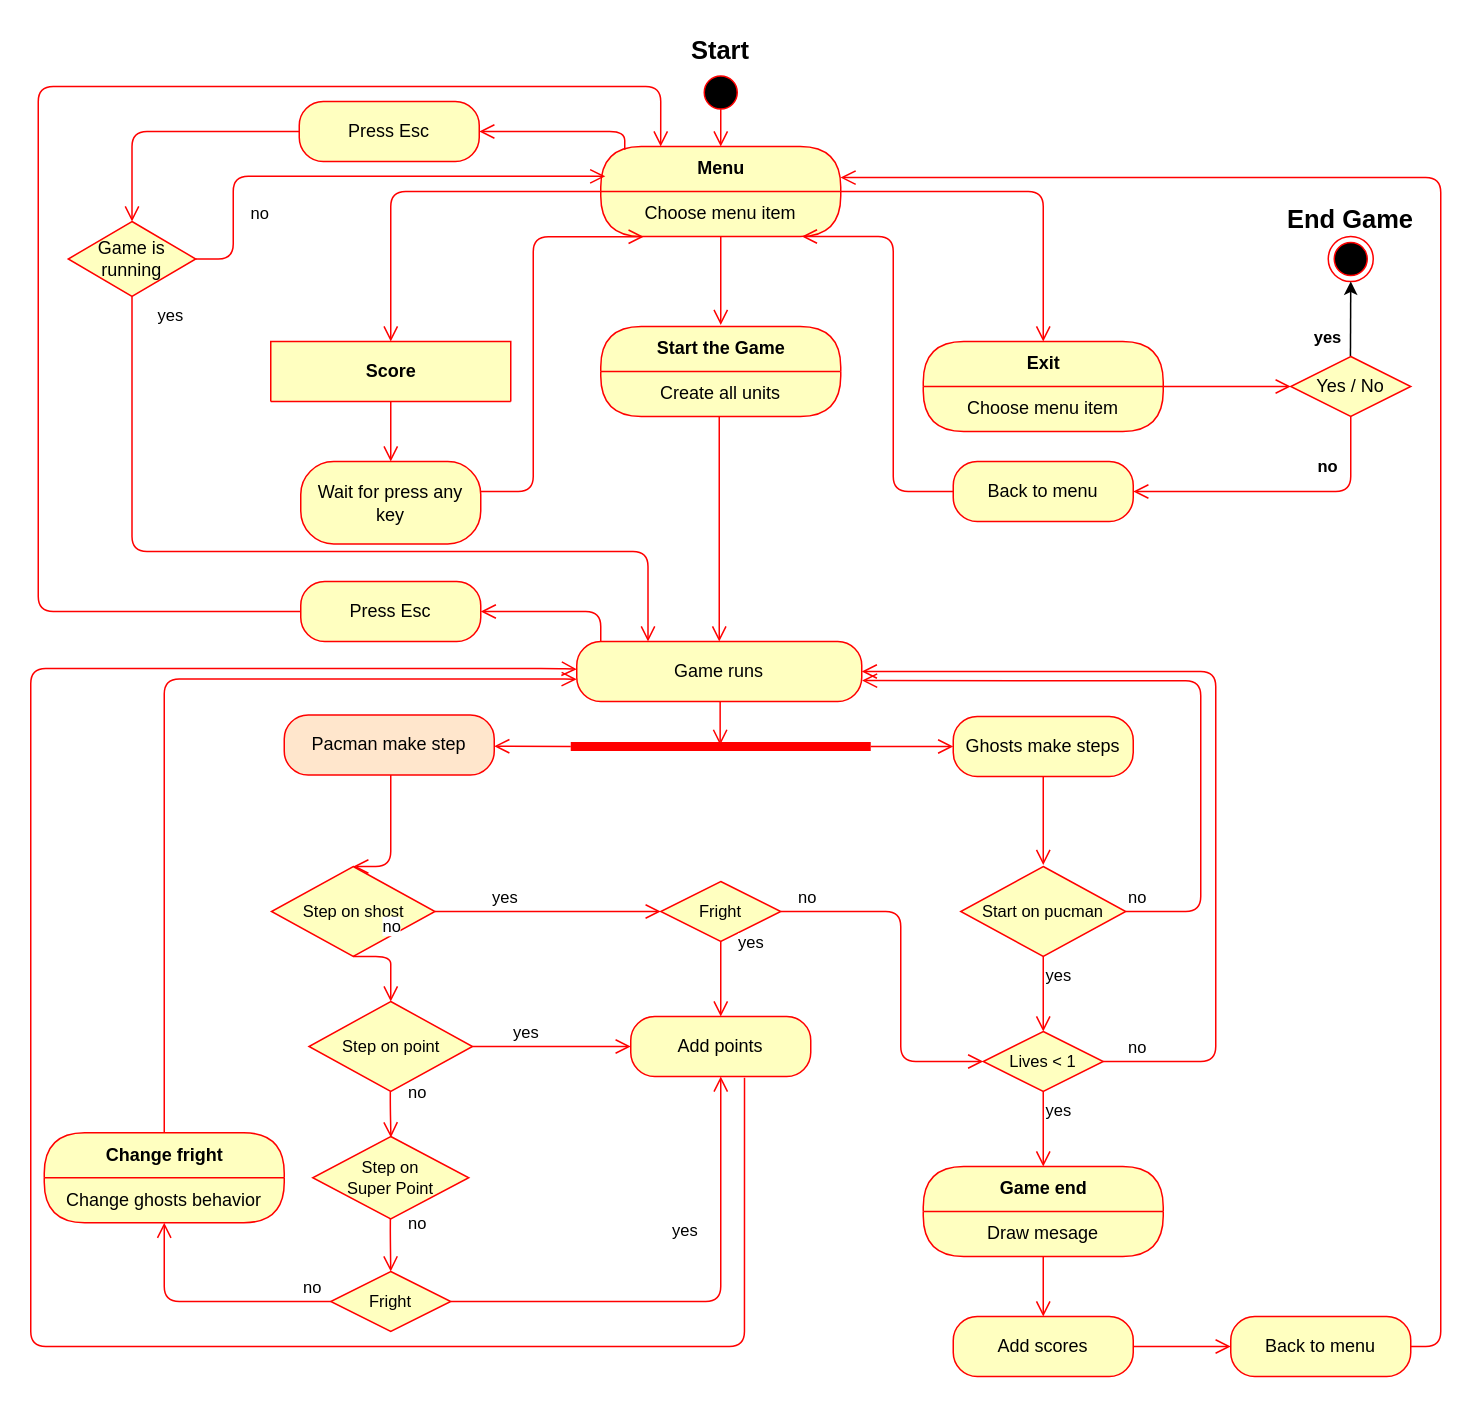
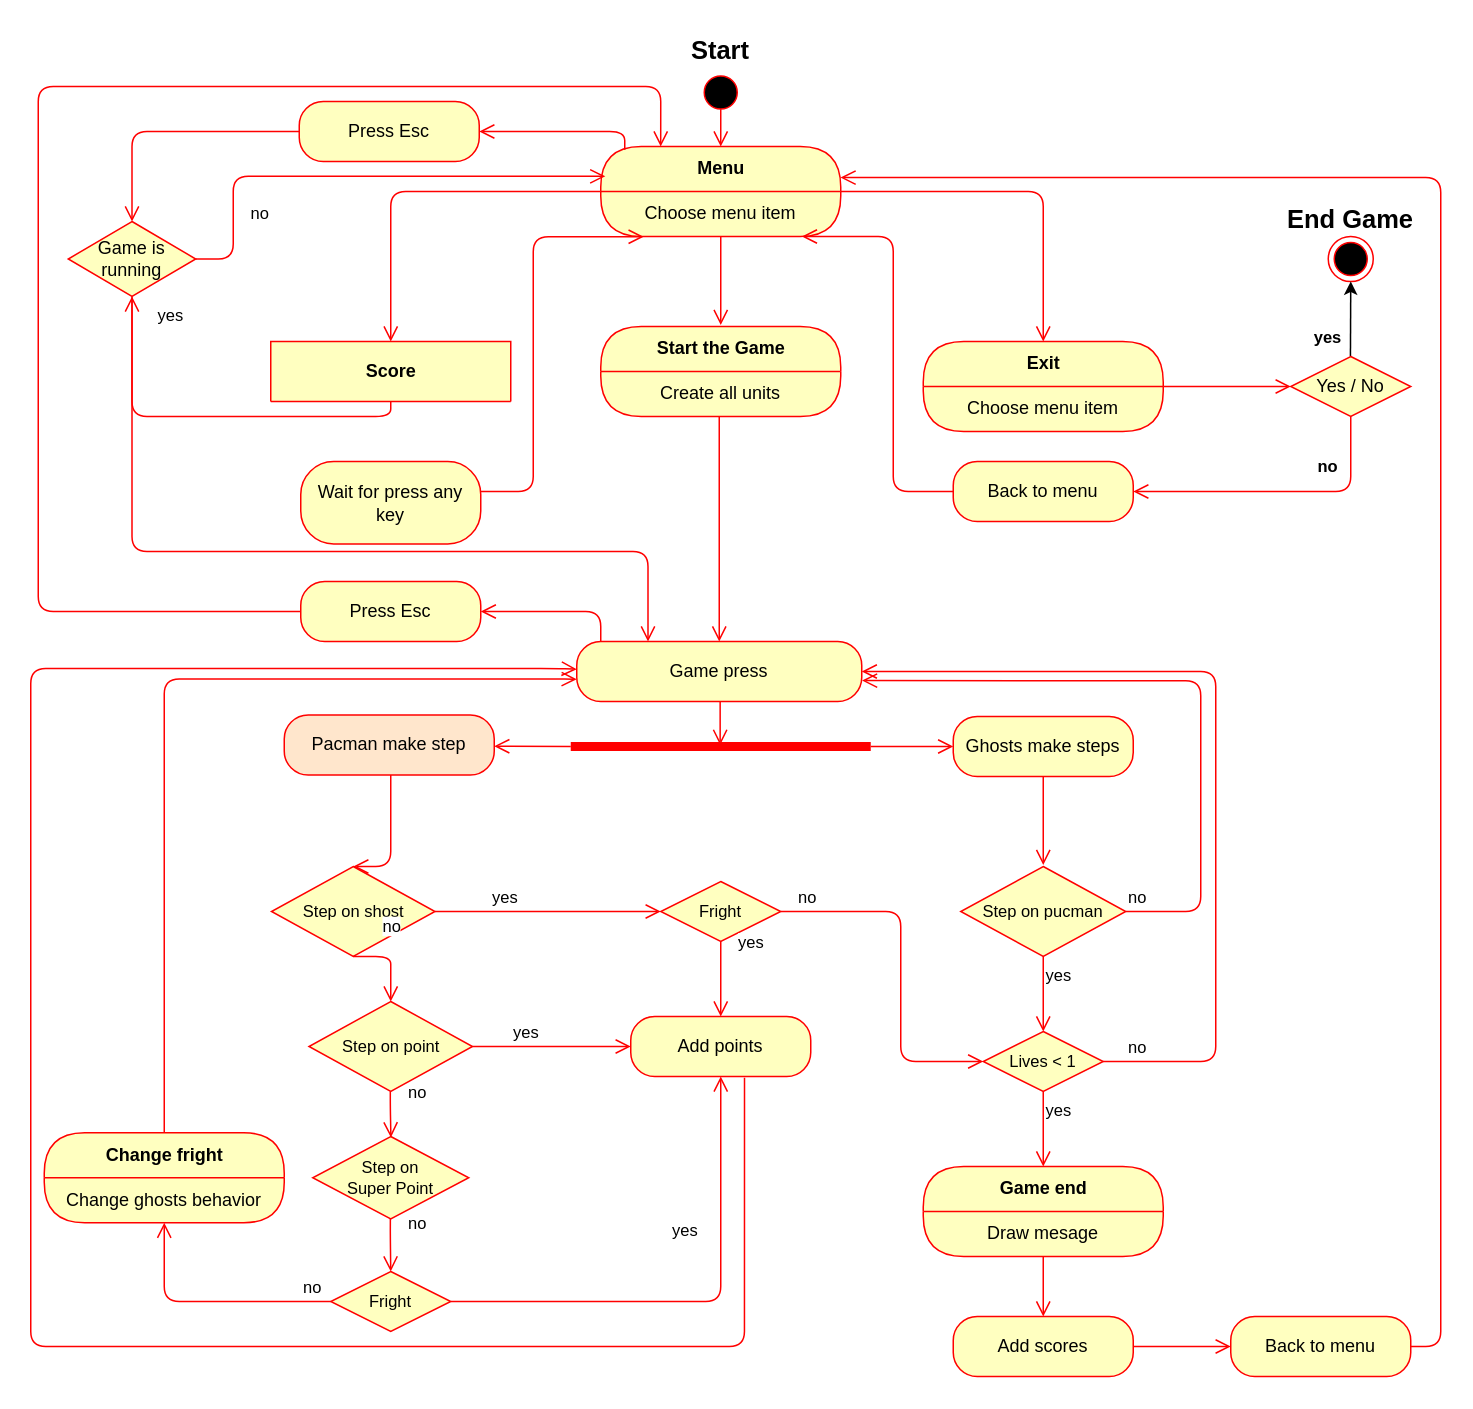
(391, 434) -> (263, 416)
(719, 671) -> (719, 671)
(1043, 911) -> (1043, 911)
